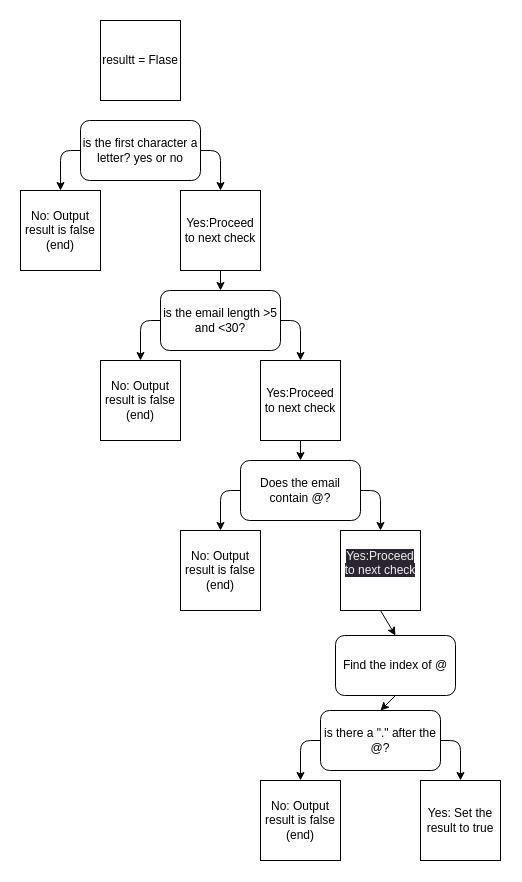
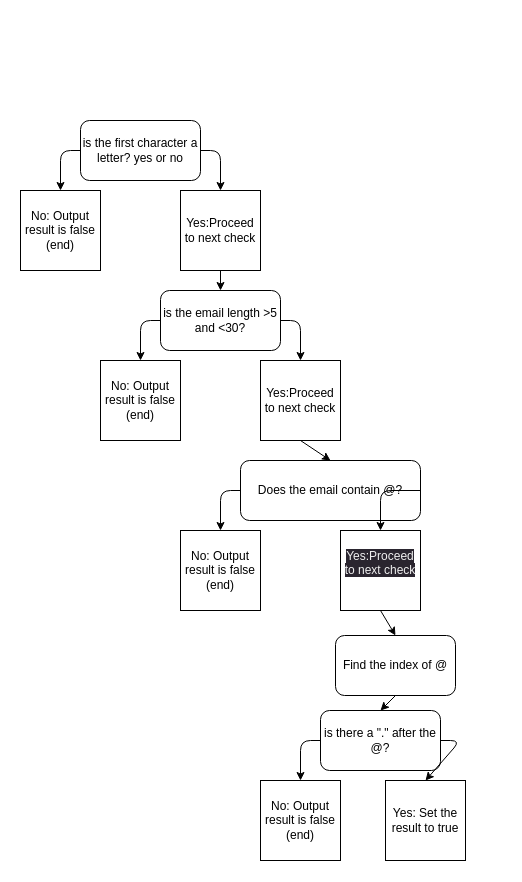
(141, 61) -> none
(301, 491) -> (331, 491)
(461, 821) -> (426, 821)
